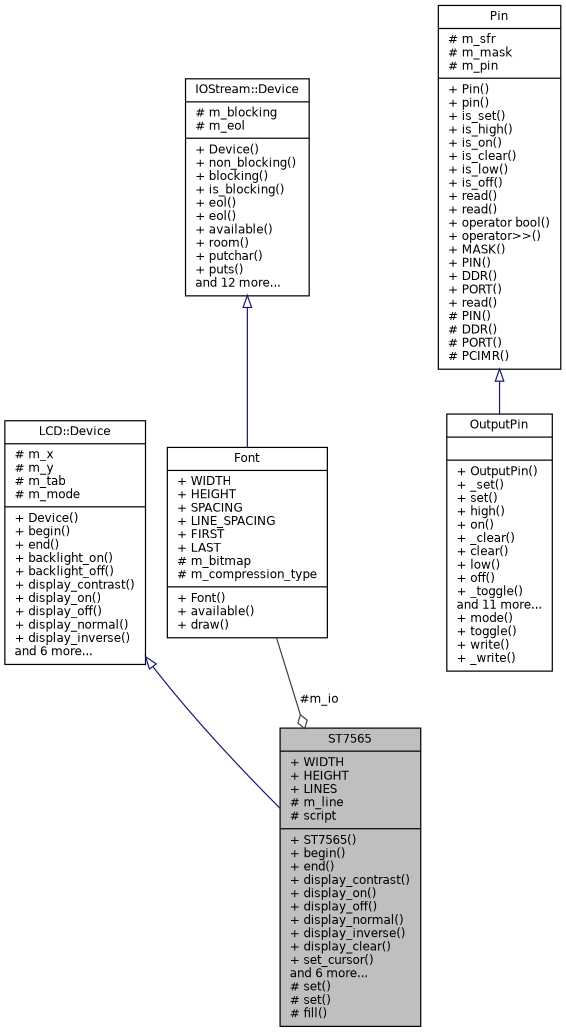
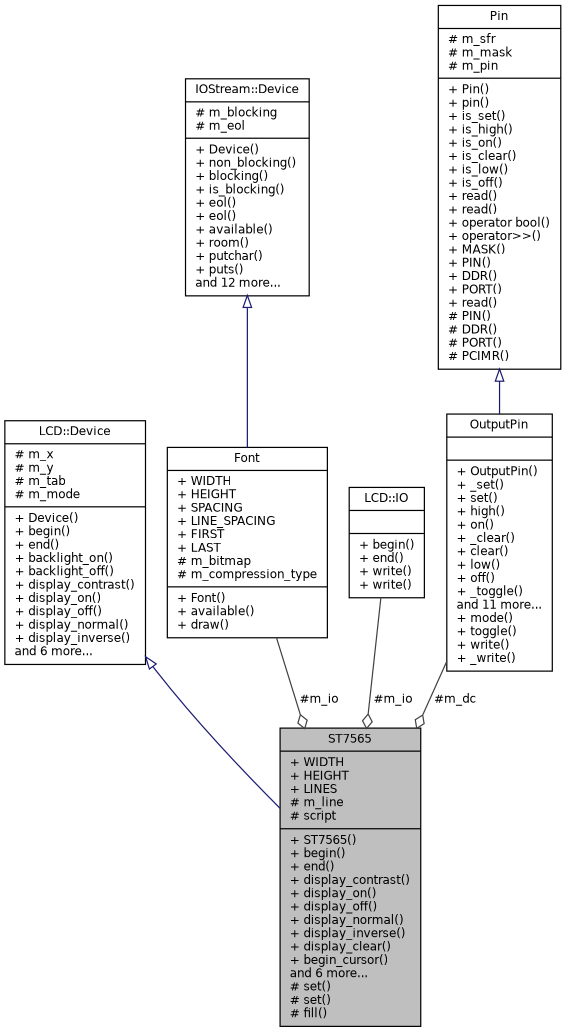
none -> (387, 543)
none -> (435, 688)
(332, 960) -> (340, 960)
